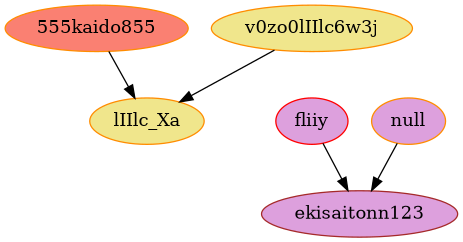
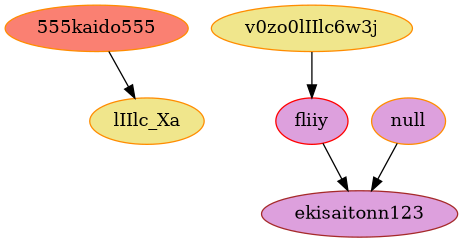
(97, 28) -> (97, 28)
(233, 73) -> (312, 68)
